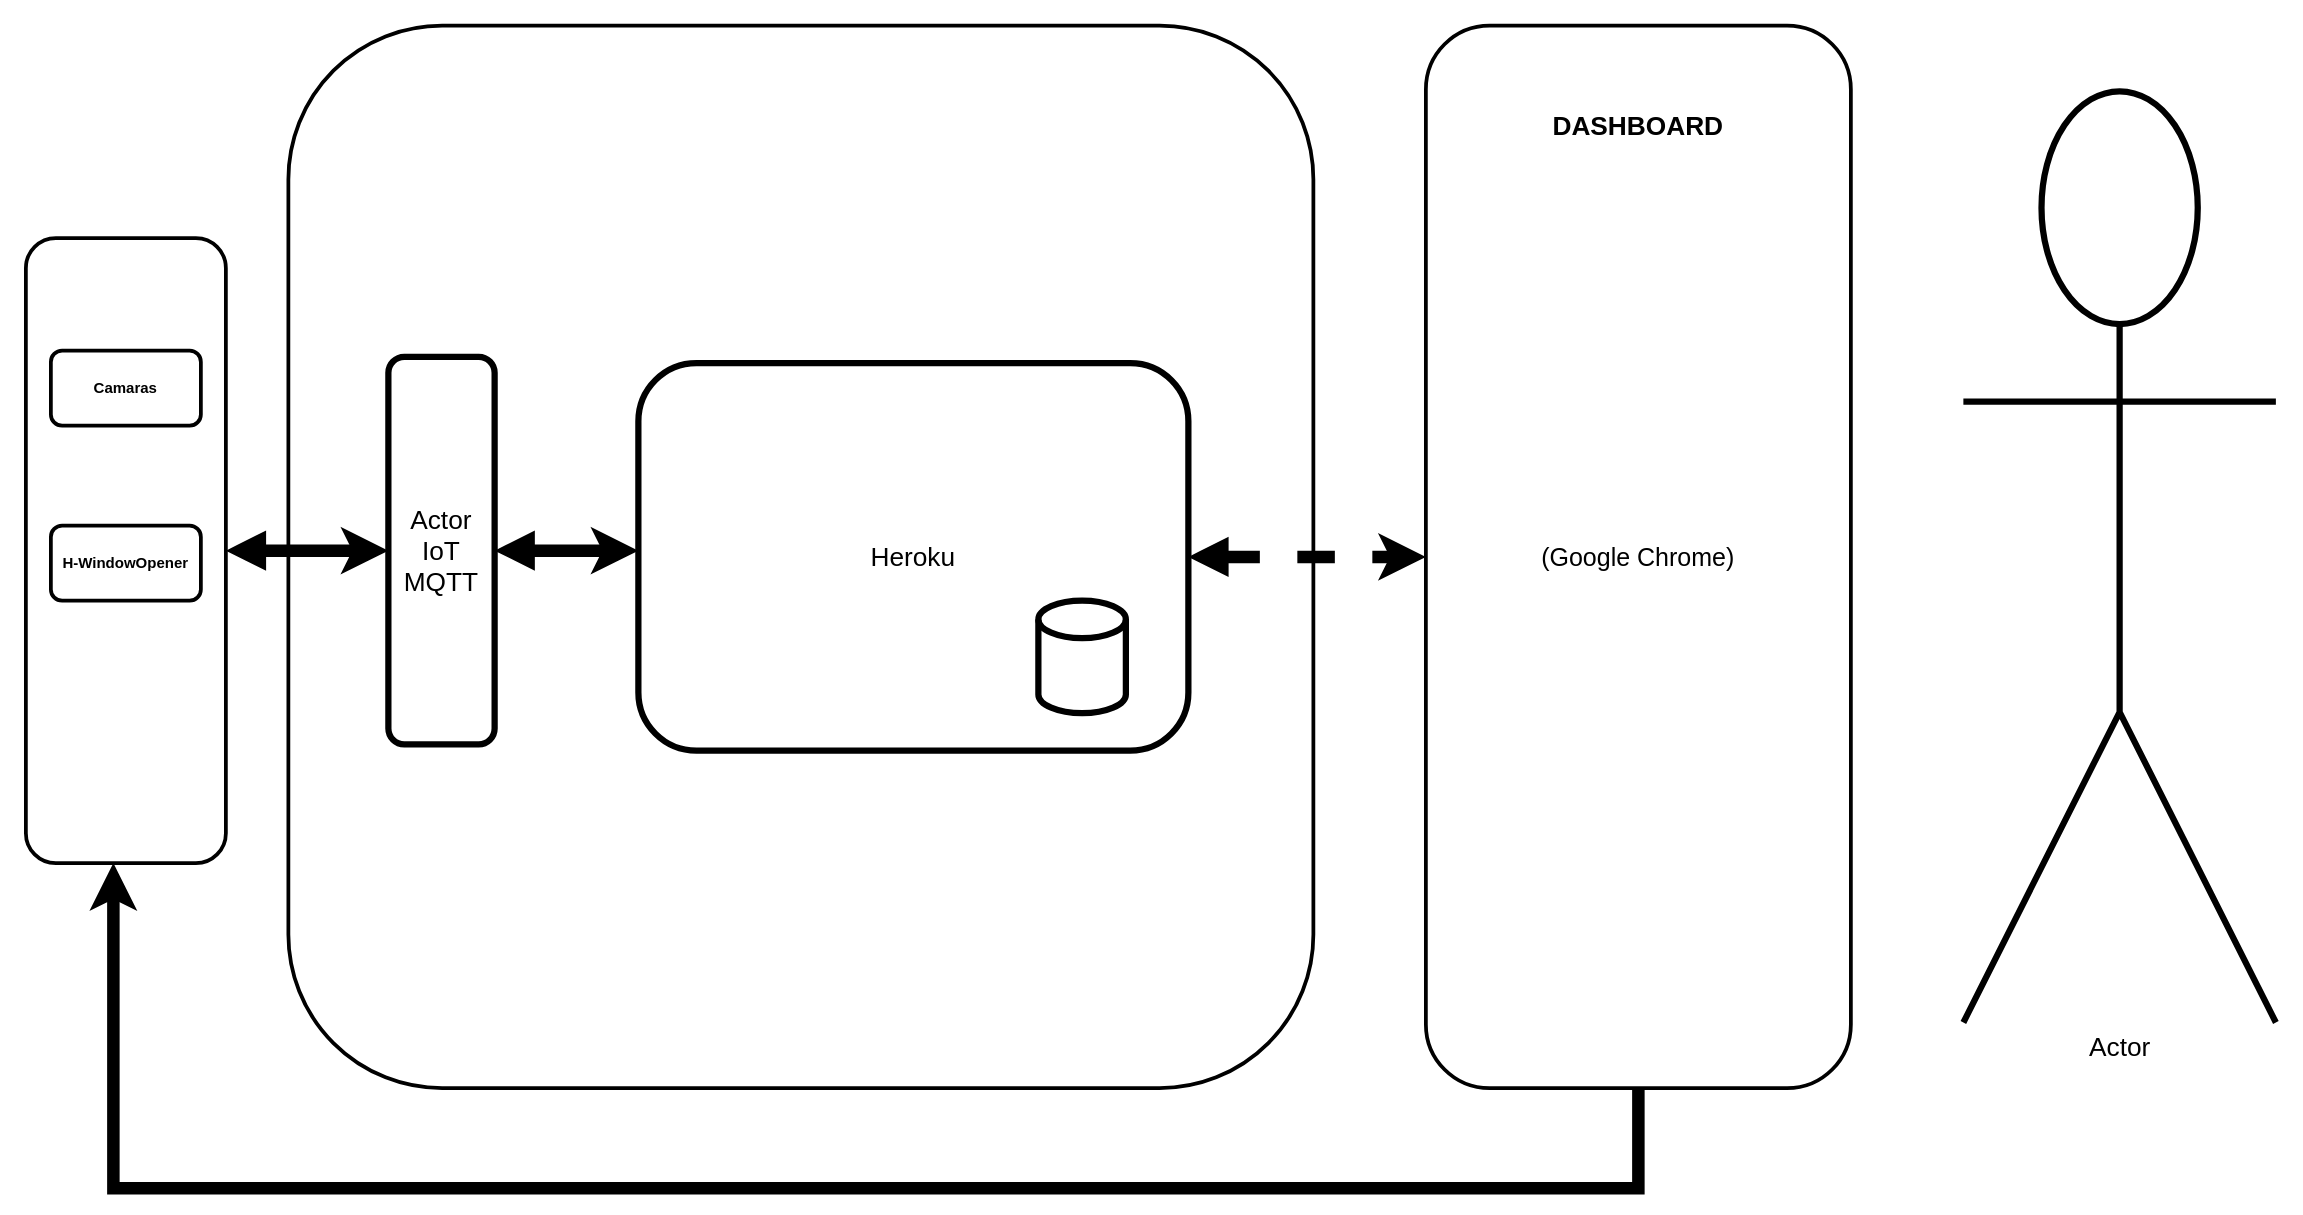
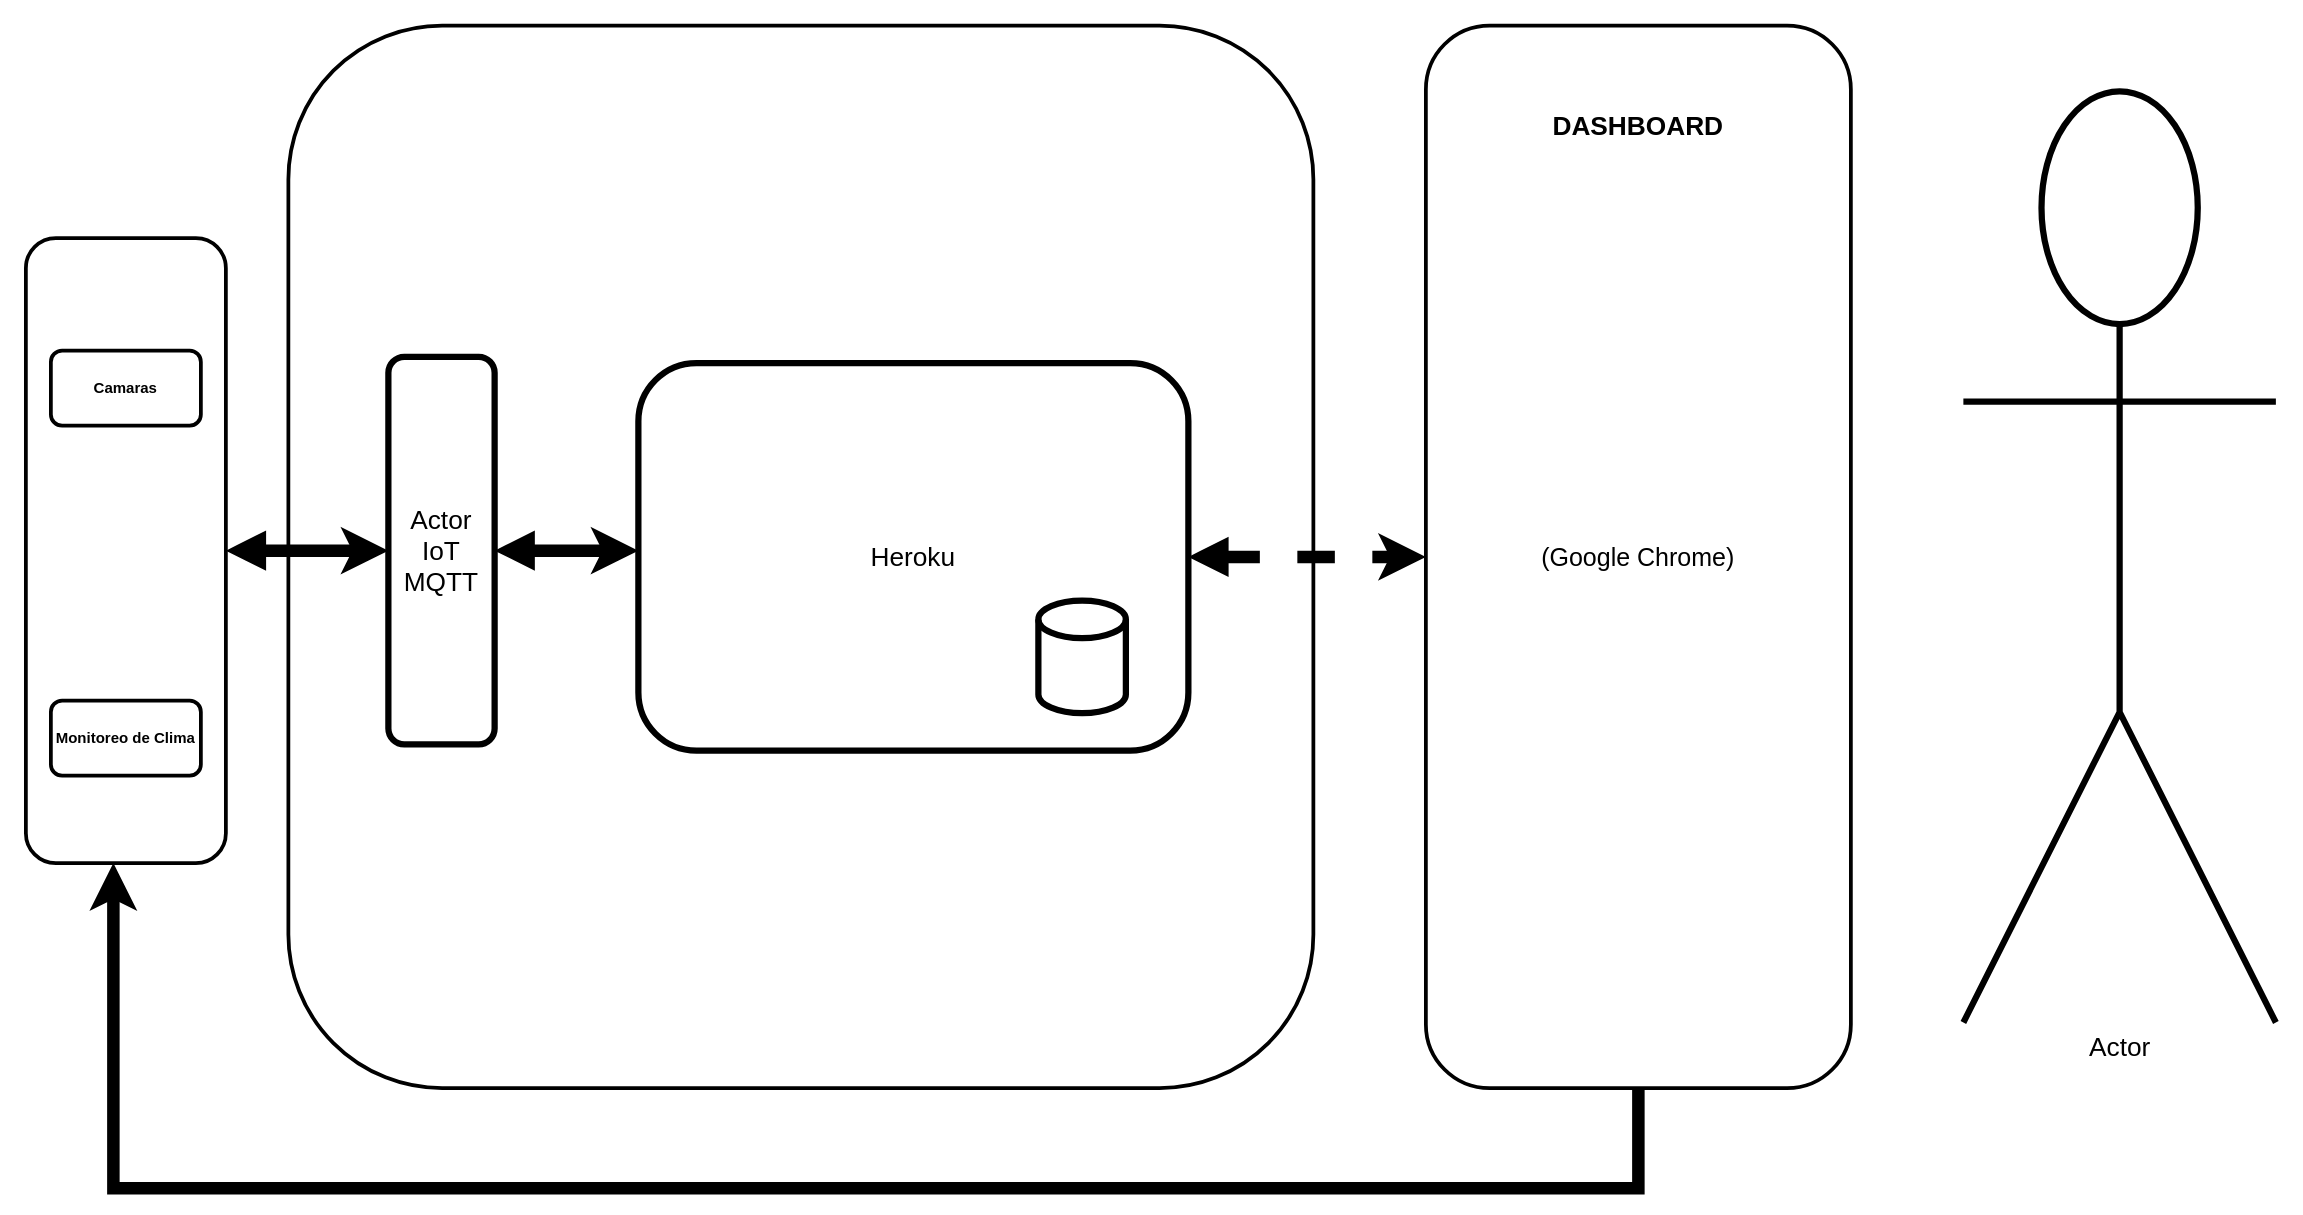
(126, 563) -> none
none -> (126, 738)
